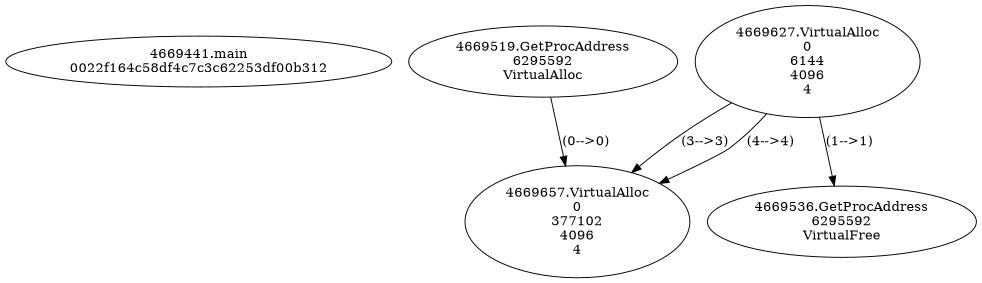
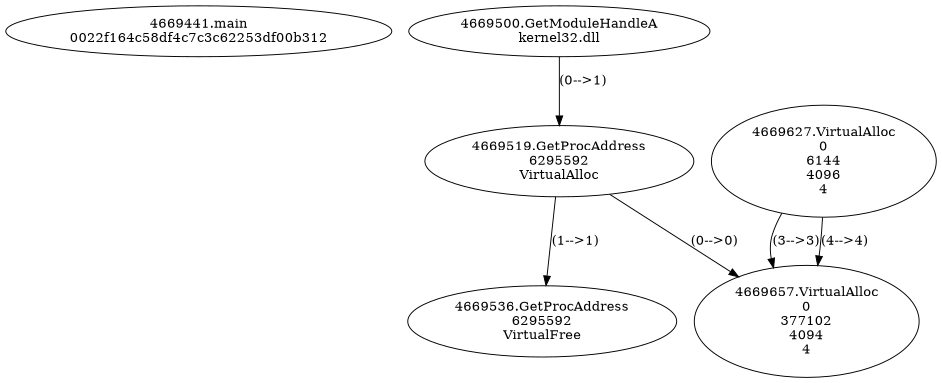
none -> (559, 31)
(826, 147) -> (551, 236)
(577, 222) -> (807, 321)
